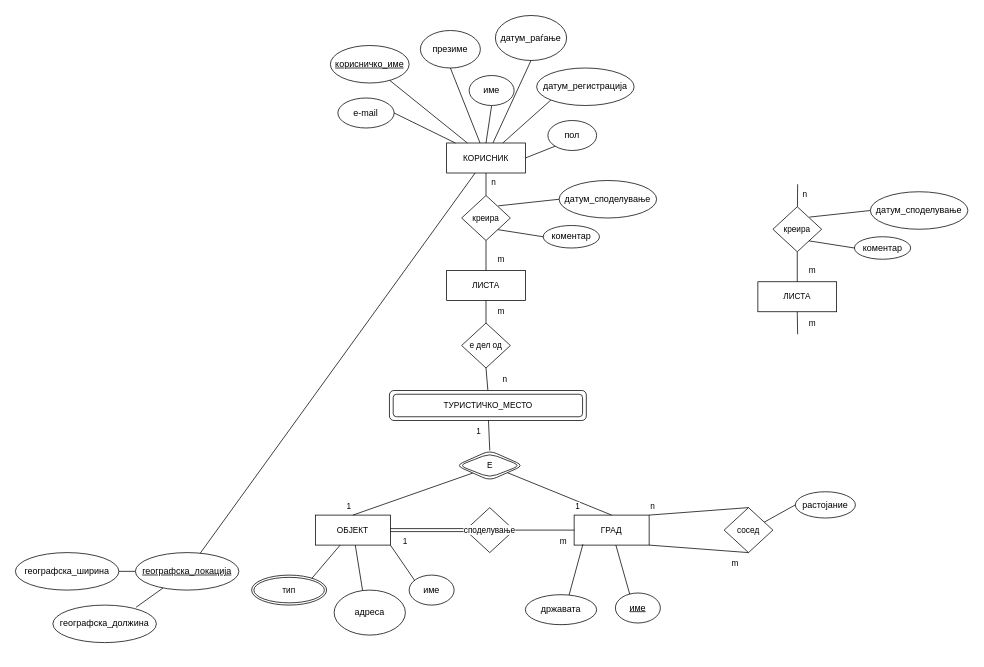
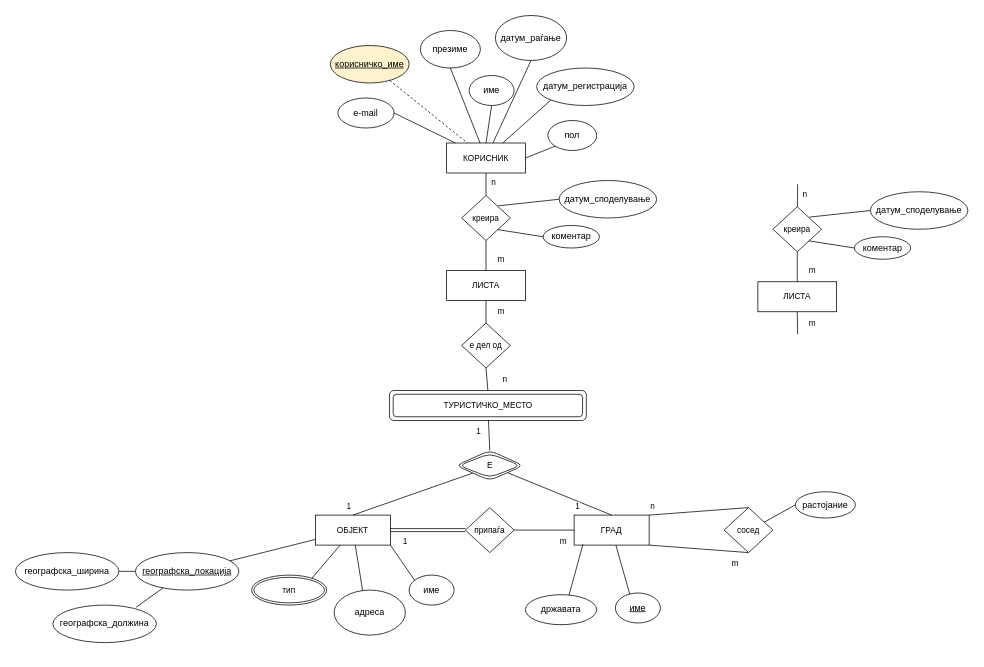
(370, 64) -> (370, 64)
(428, 111) -> (428, 111)
(337, 363) -> (273, 550)
(490, 530) -> (490, 530)
